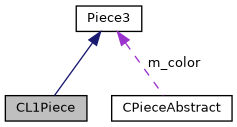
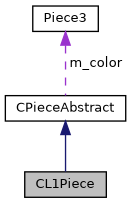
(73, 69) -> (66, 153)
